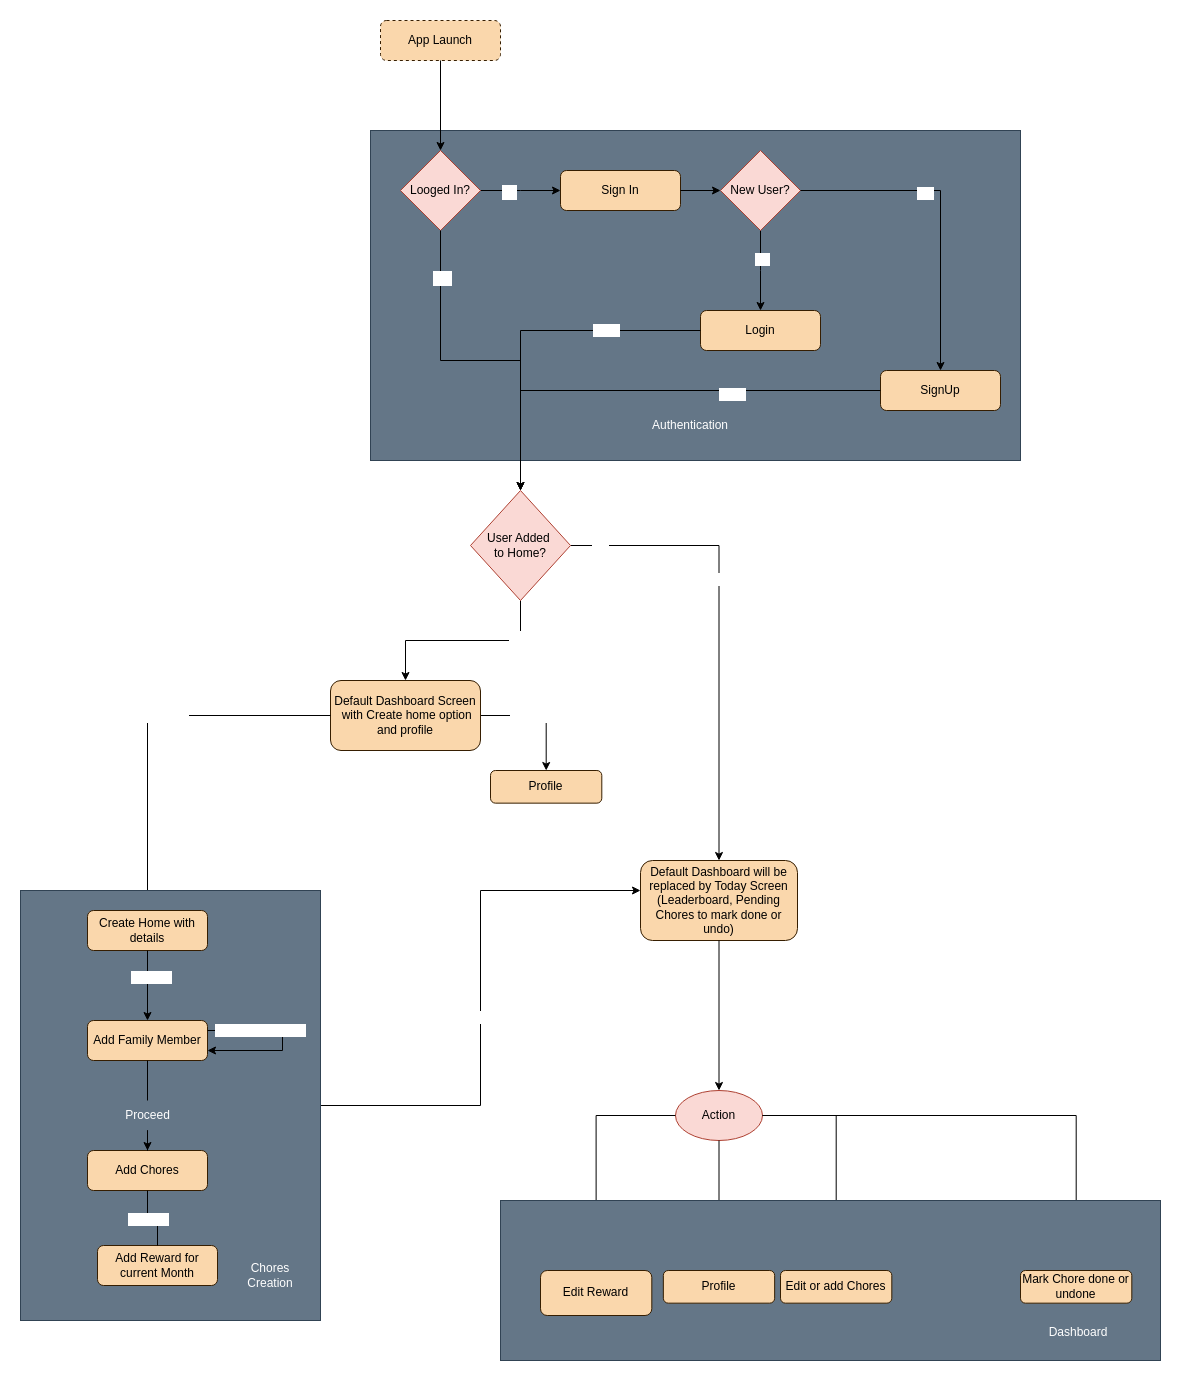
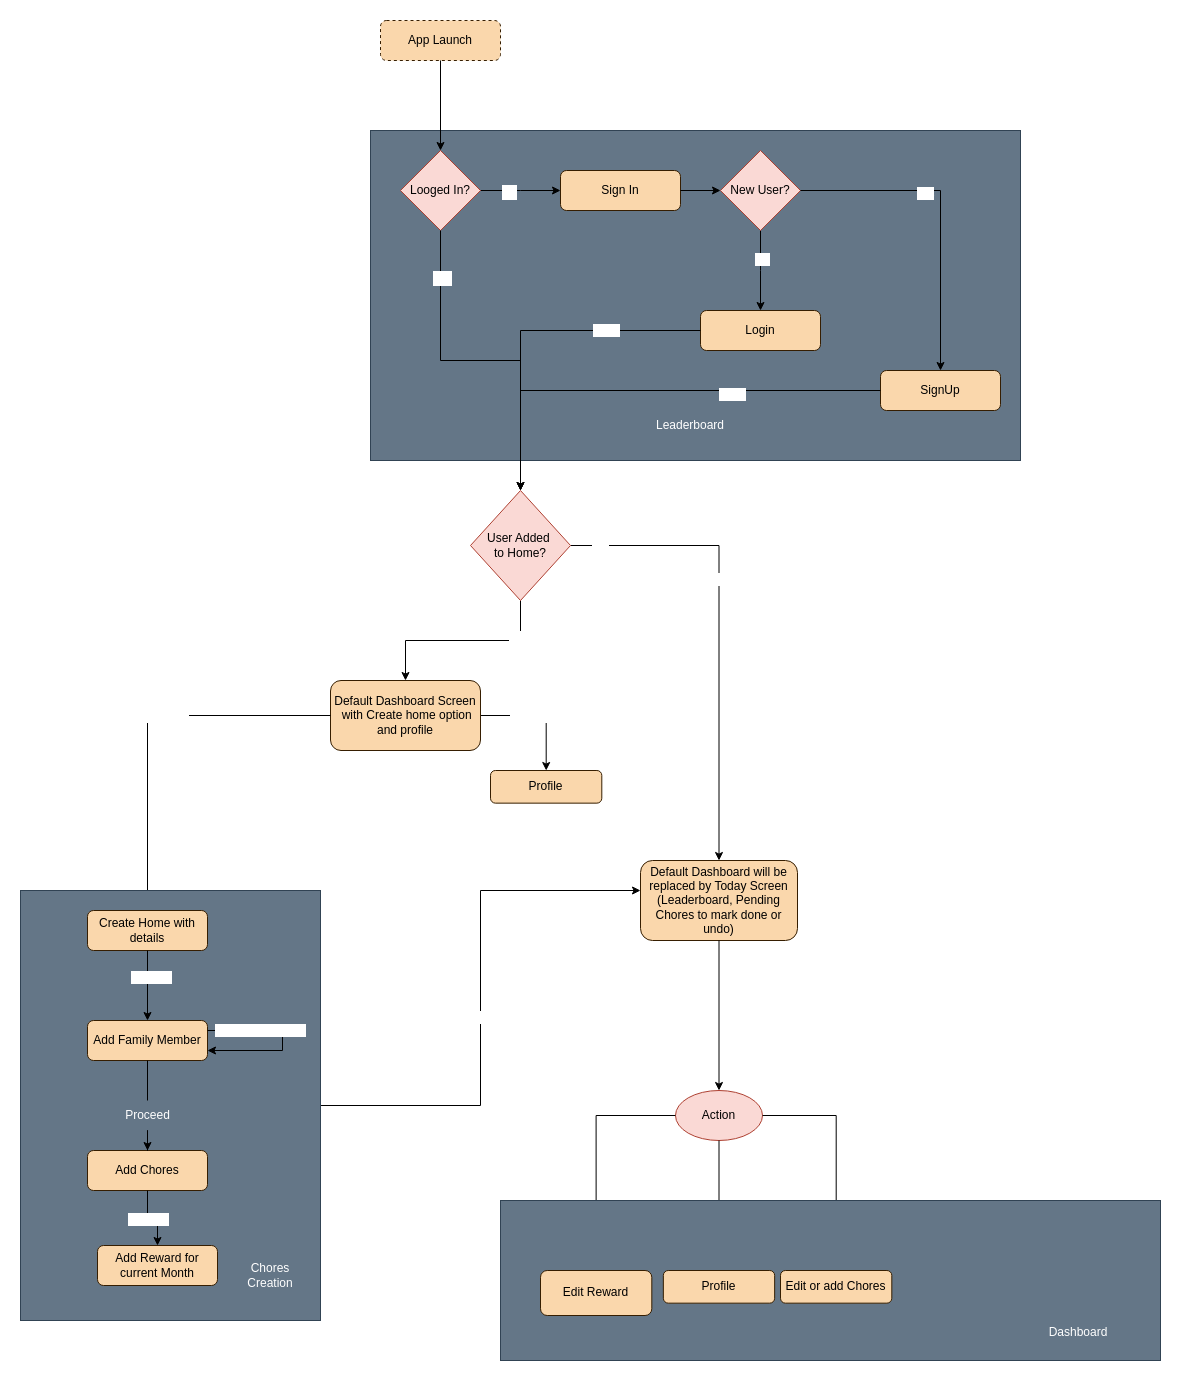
(691, 426) -> (691, 426)
(999, 1116) -> none
(158, 1239) -> (158, 1237)
(1076, 1287) -> none
